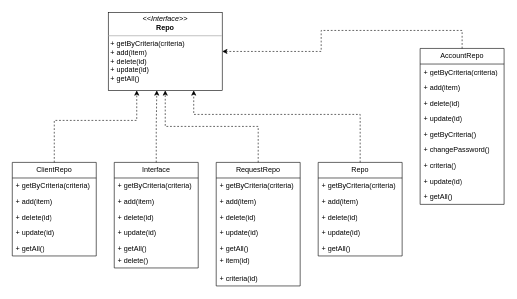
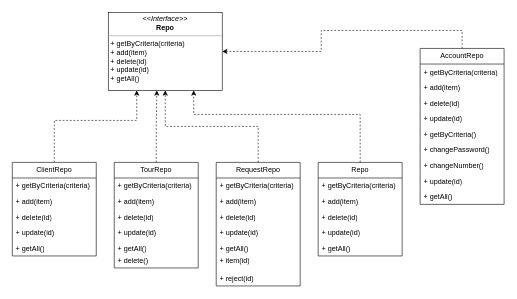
(445, 166) -> (455, 166)
(156, 170) -> (156, 170)
(244, 279) -> (242, 279)
